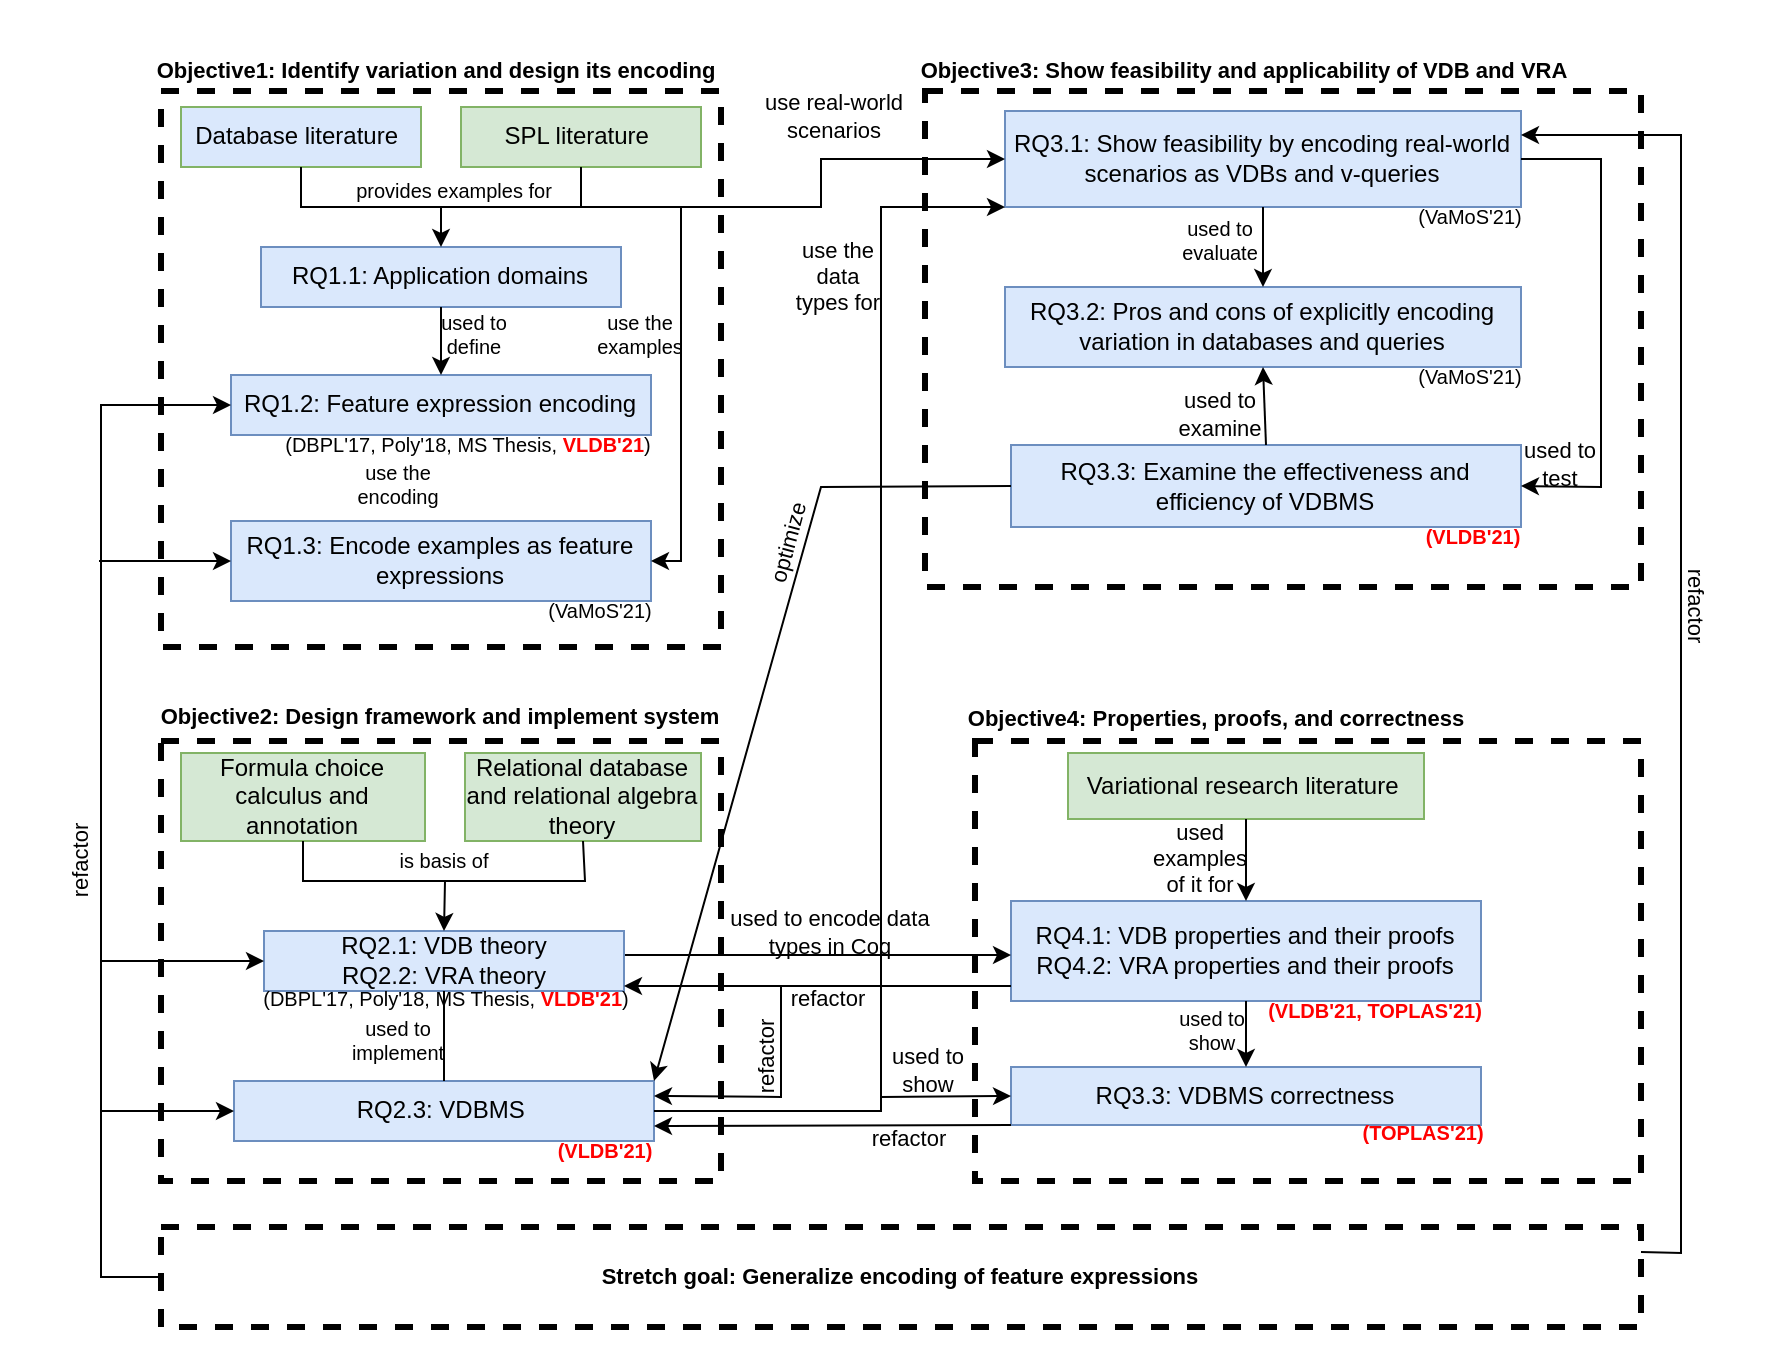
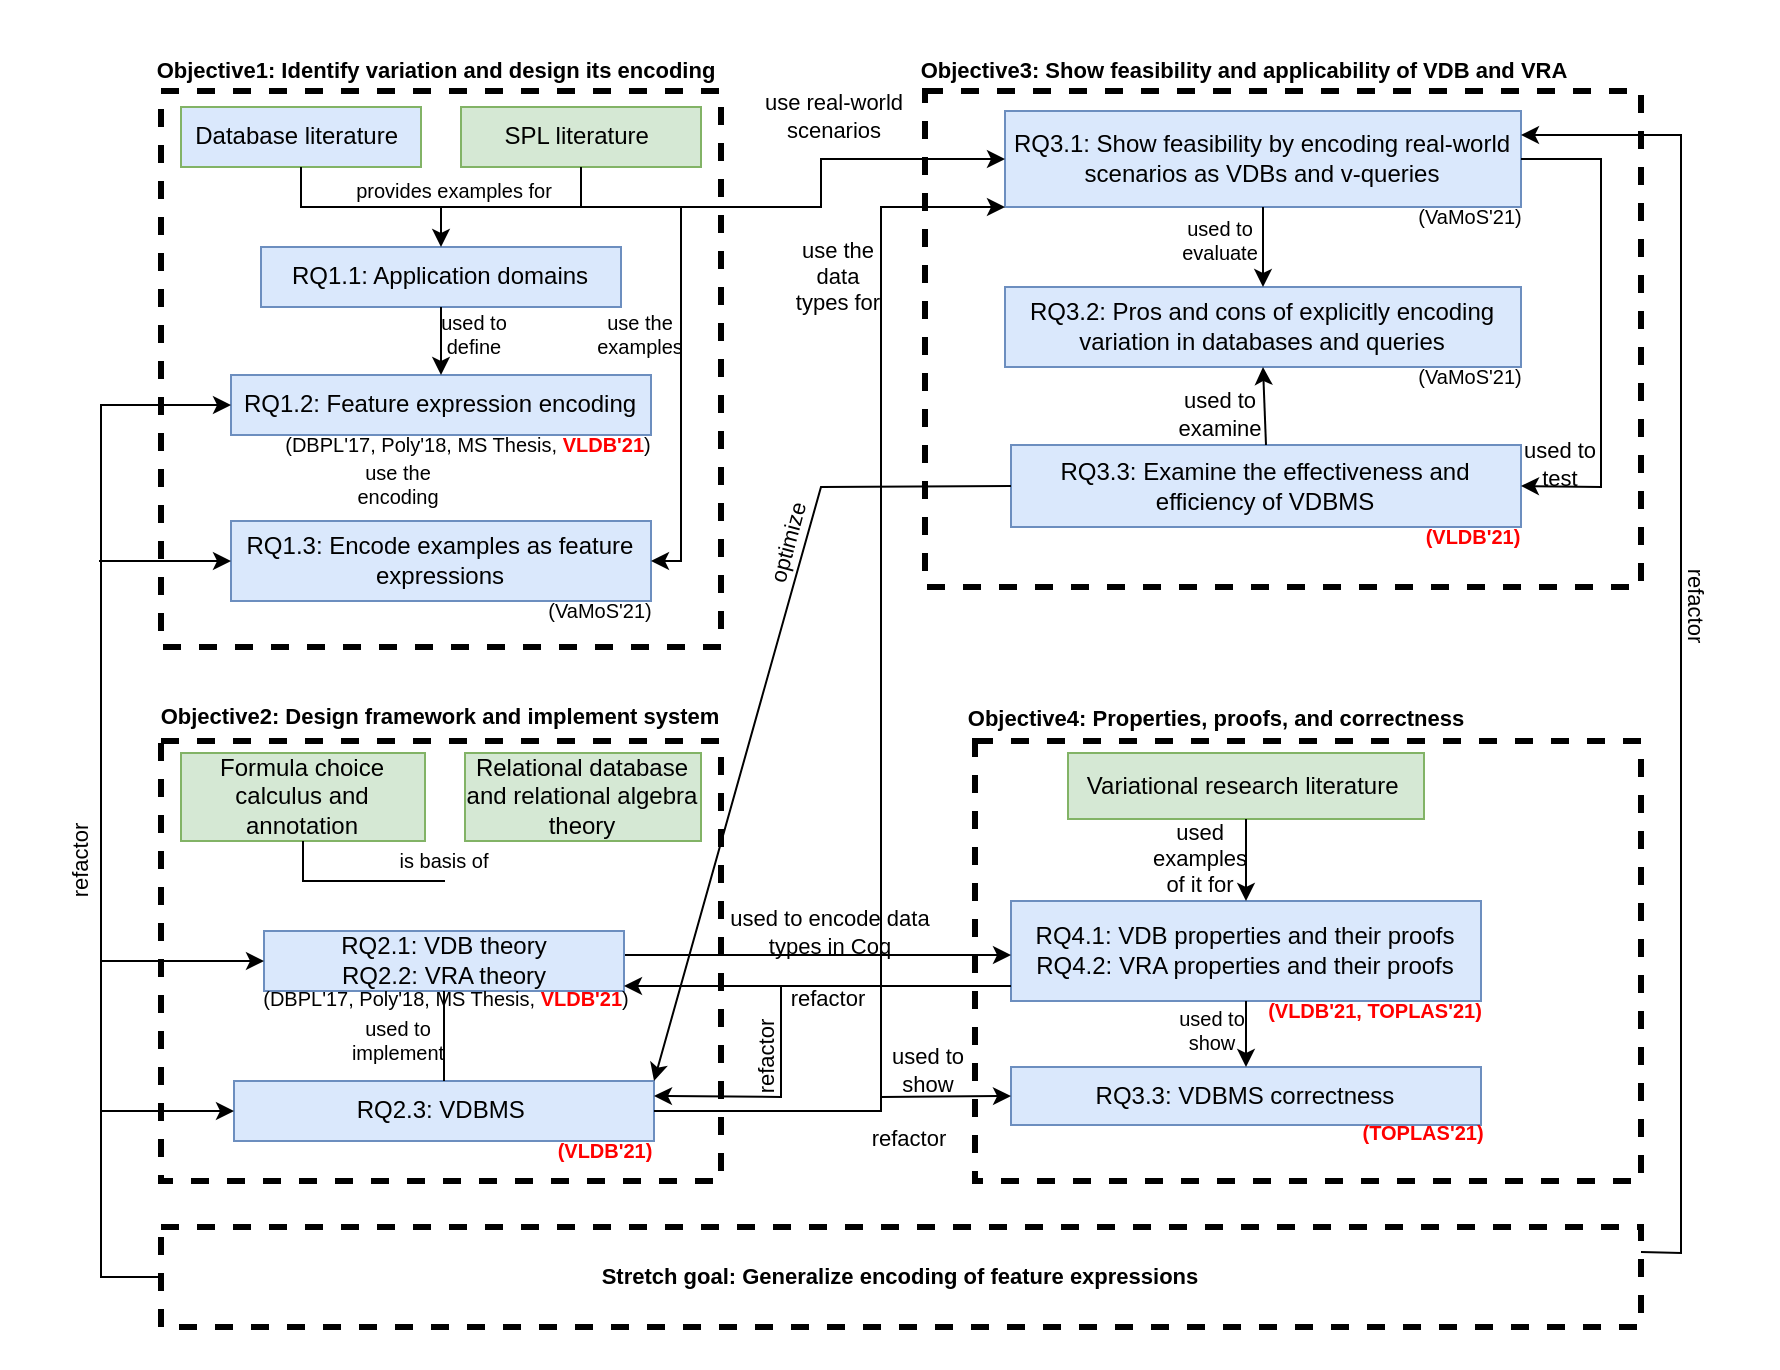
(517, 881) -> none
(839, 1125) -> none
